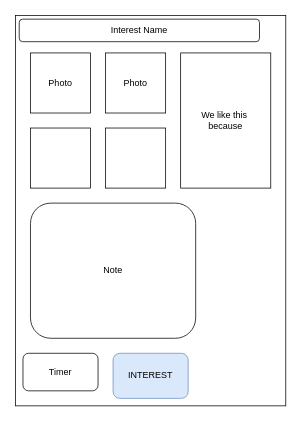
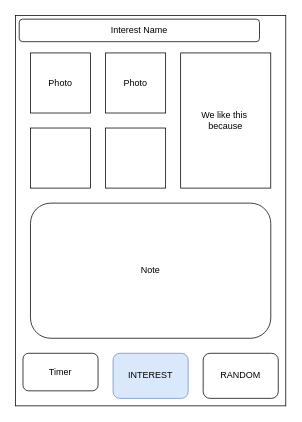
(113, 270) -> (150, 270)
none -> (240, 375)
